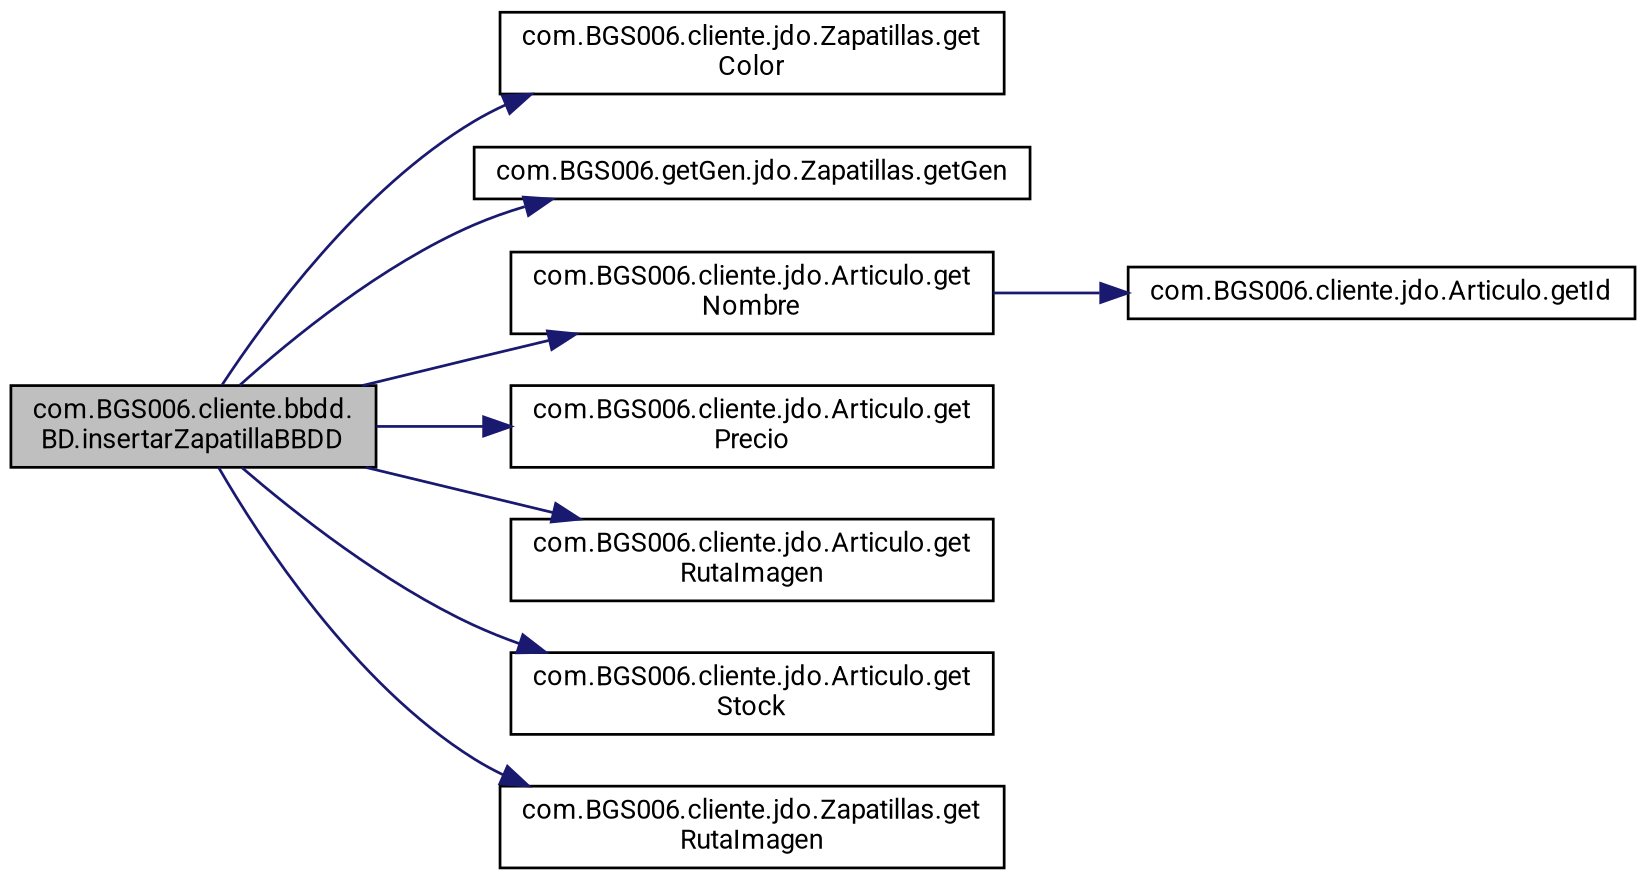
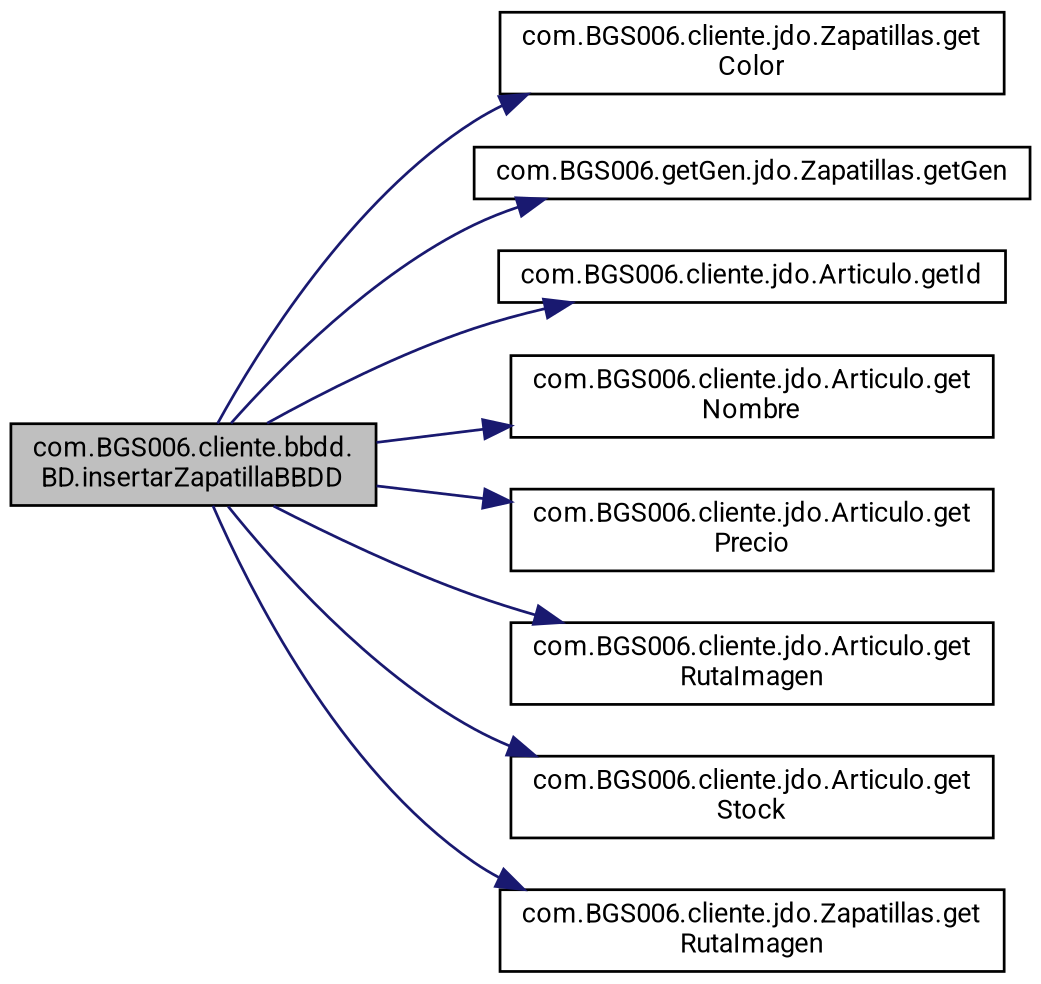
(1047, 293) -> (402, 356)
